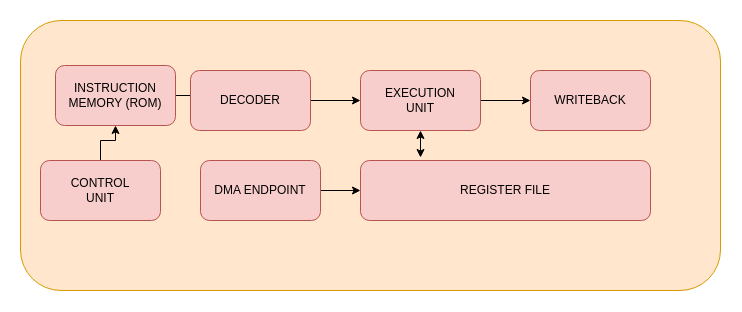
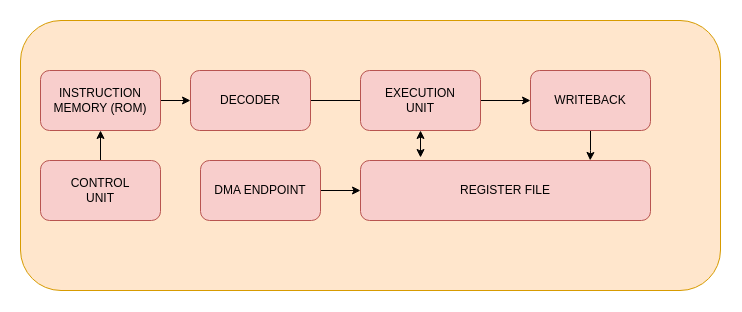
(116, 96) -> (101, 101)
(352, 101) -> (355, 101)
none -> (591, 142)
